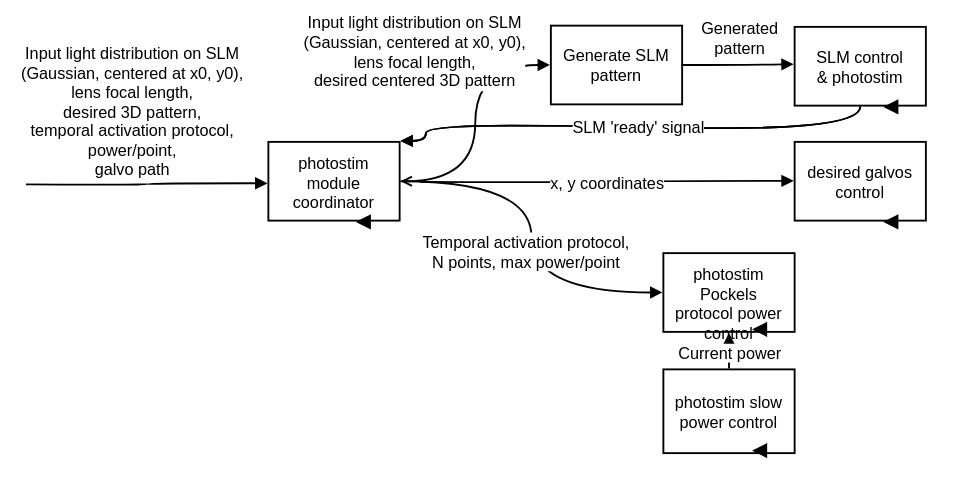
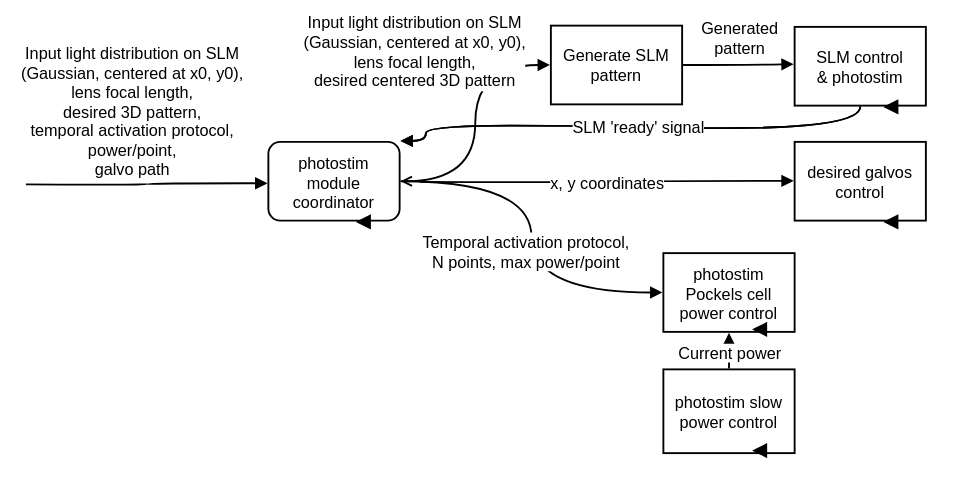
(334, 181) -> (334, 181)
(729, 293) -> (729, 293)
